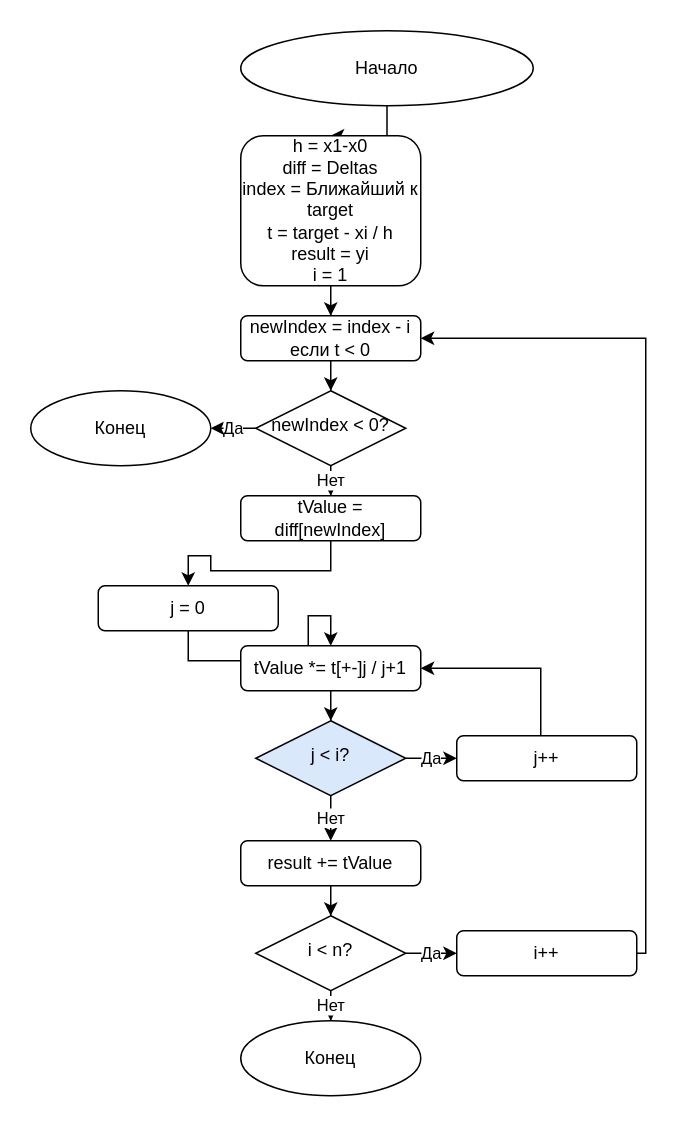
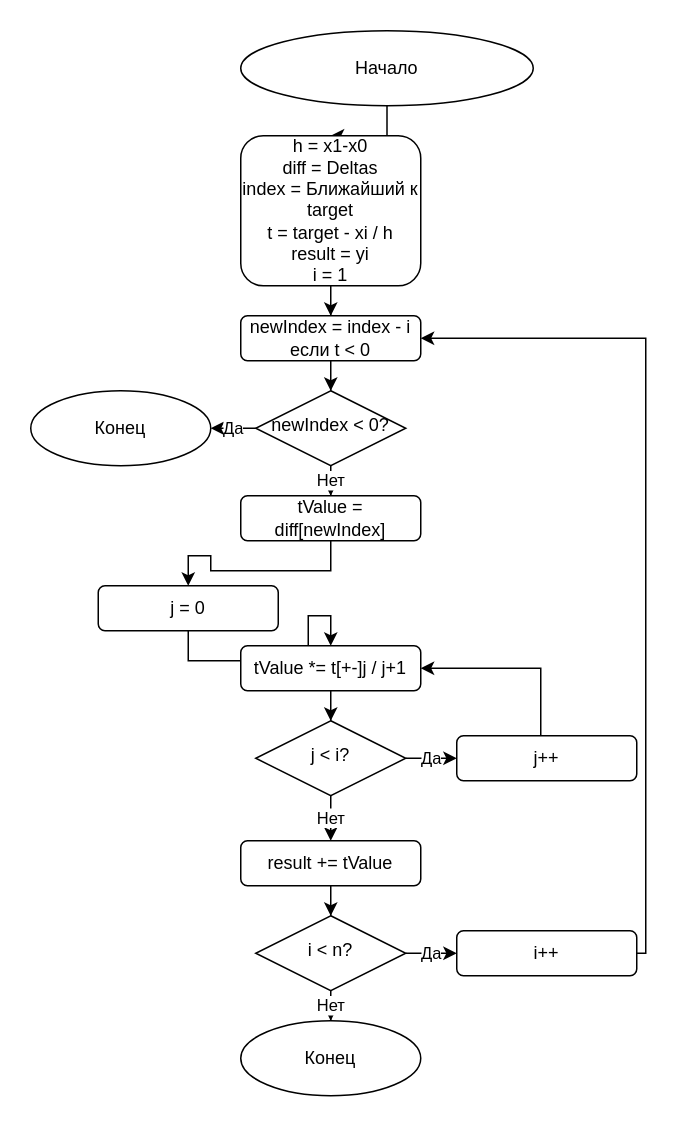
(331, 758) -> (331, 758)
